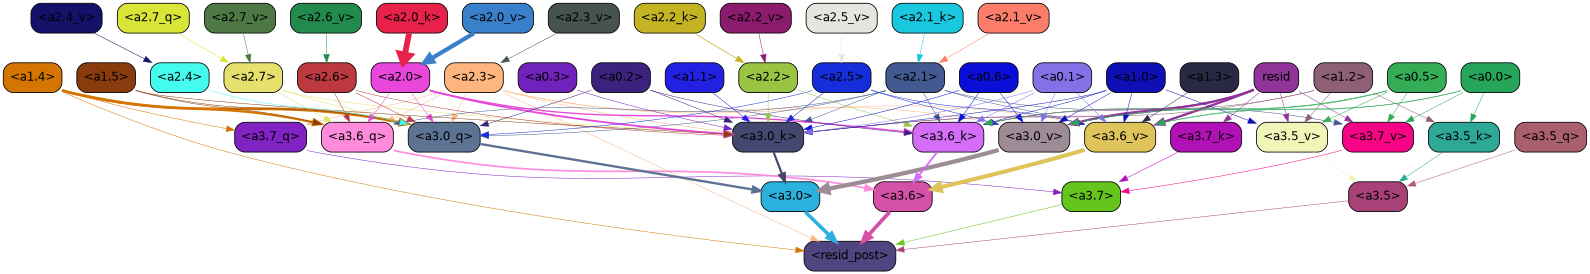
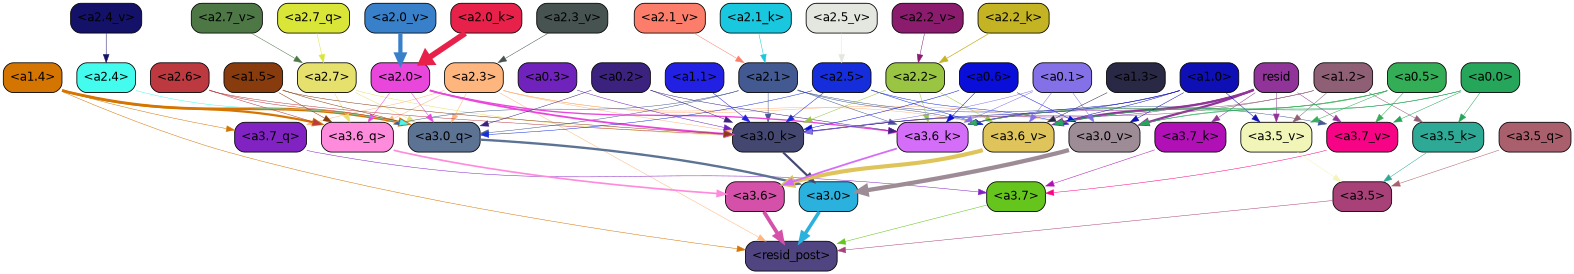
(326, 18) -> none
none -> (956, 102)
